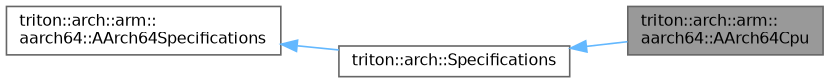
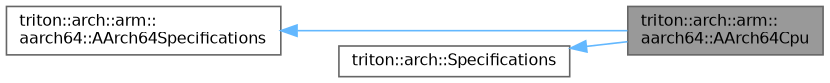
(318, 48) -> (462, 31)
